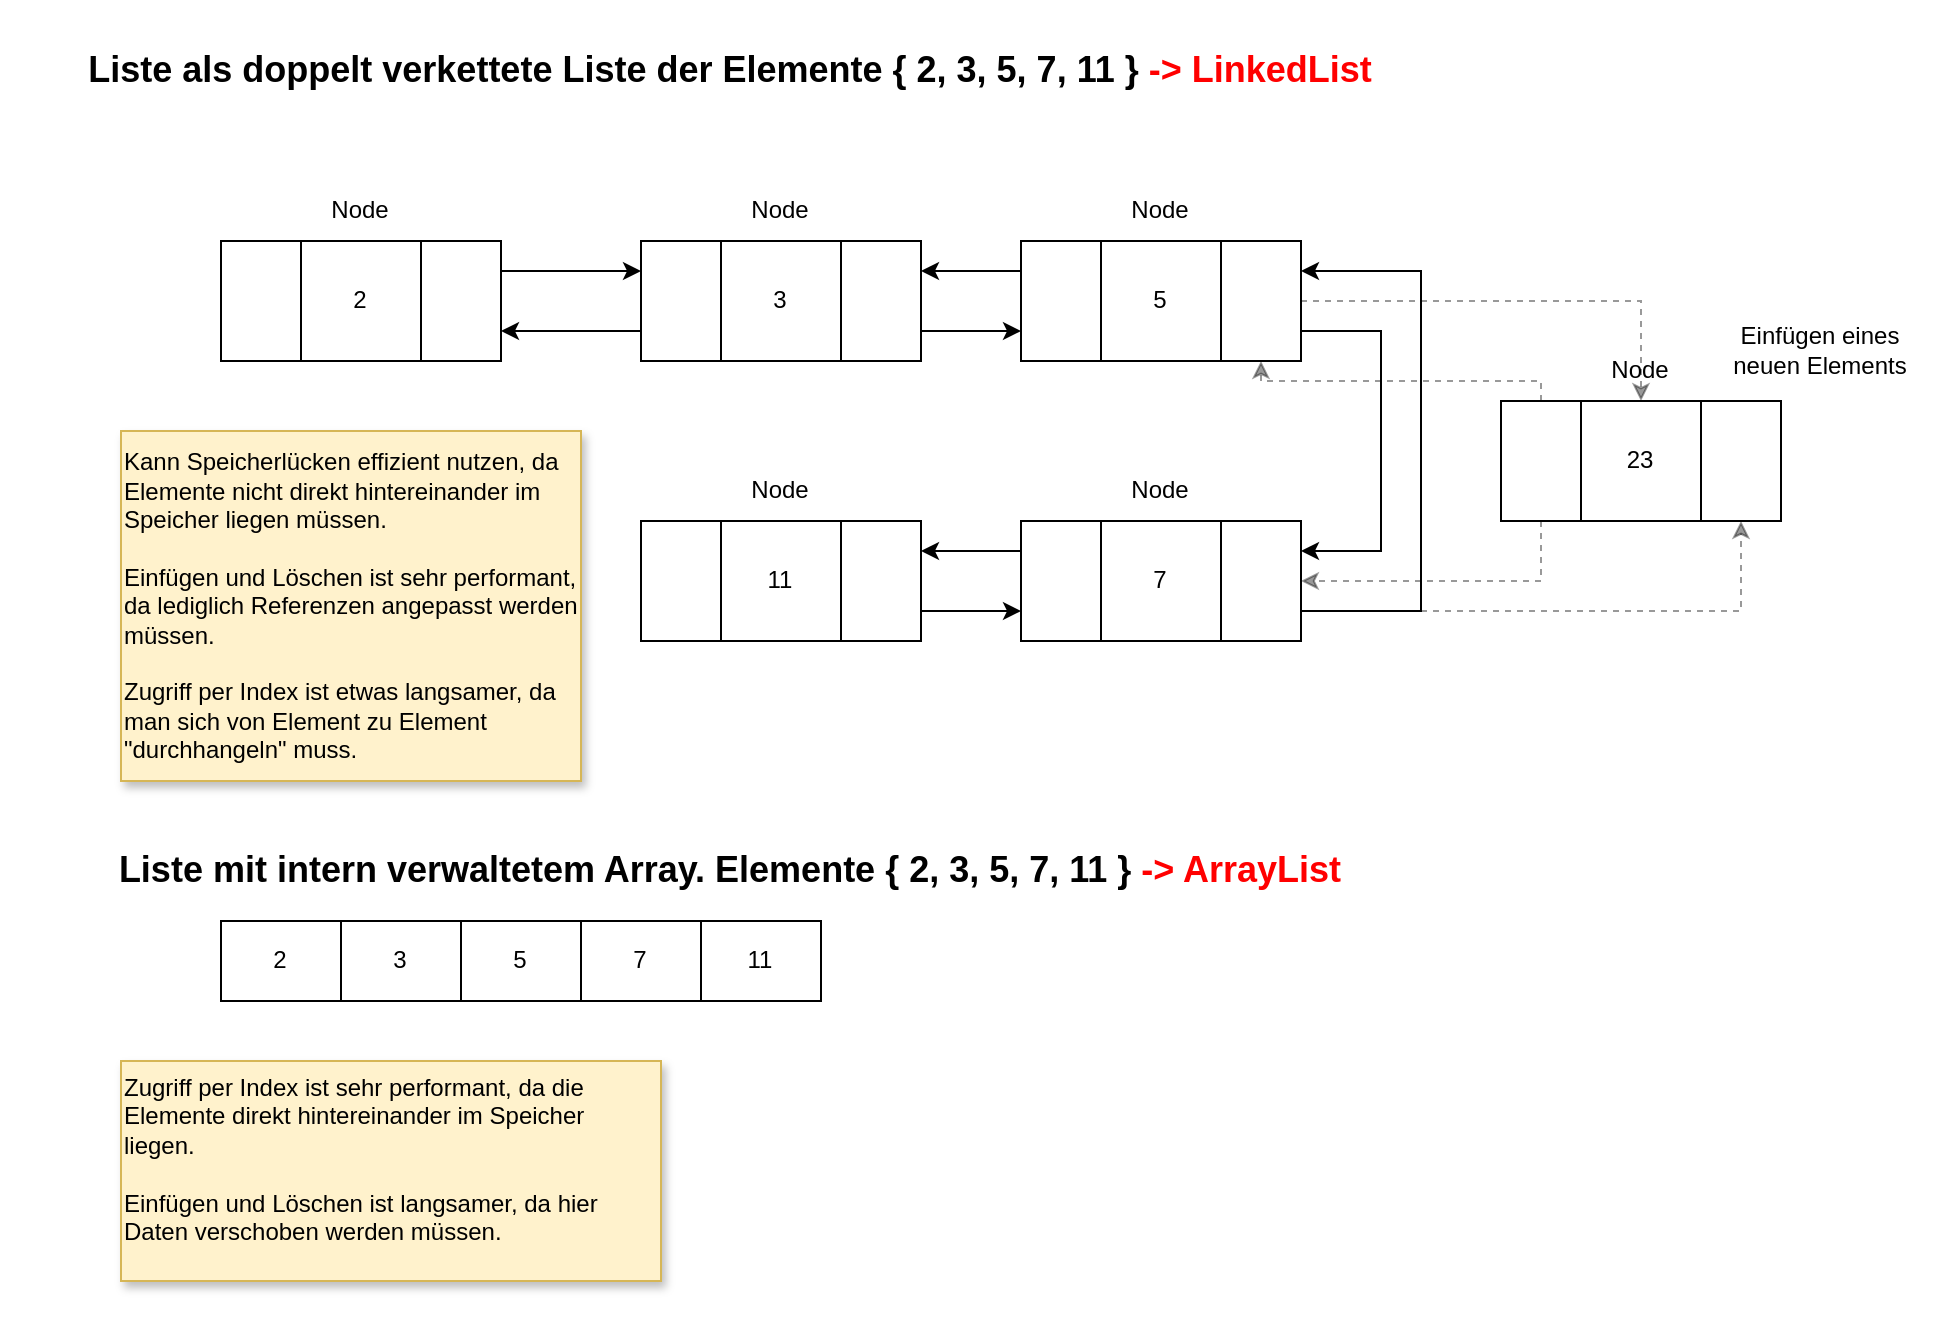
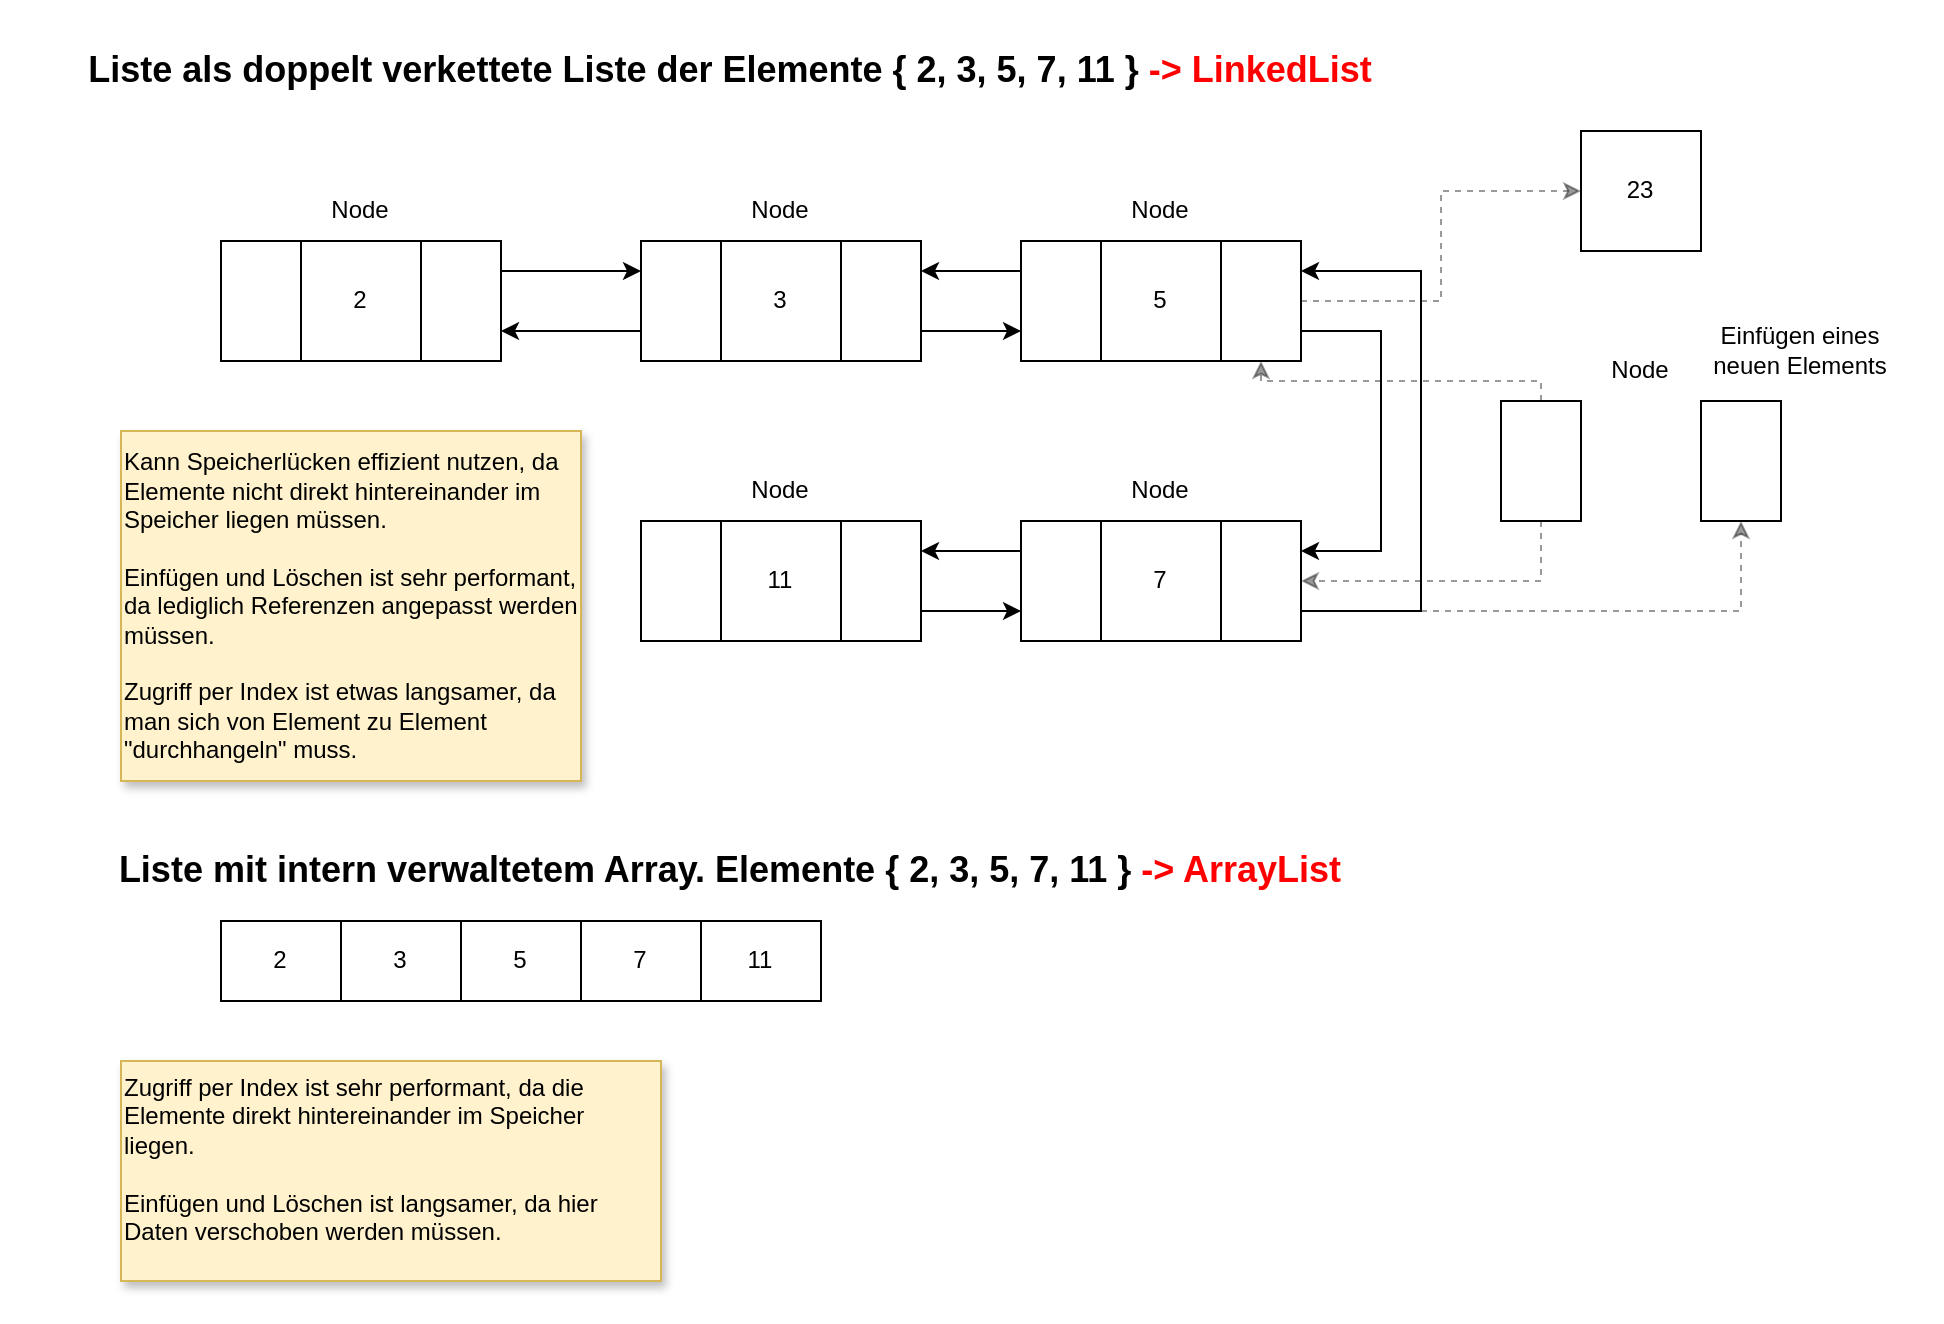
(1821, 351) -> (1801, 351)
(1641, 461) -> (1641, 191)
